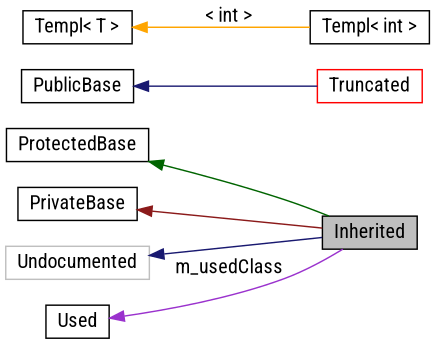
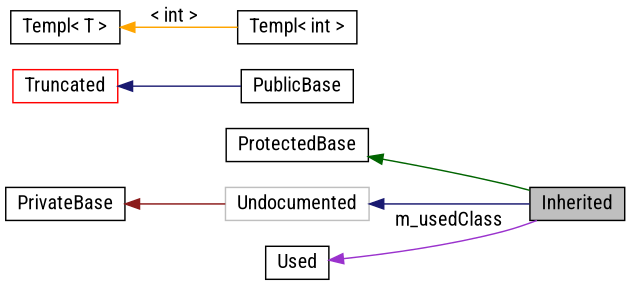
(233, 86) -> (187, 86)
(237, 220) -> (182, 204)
